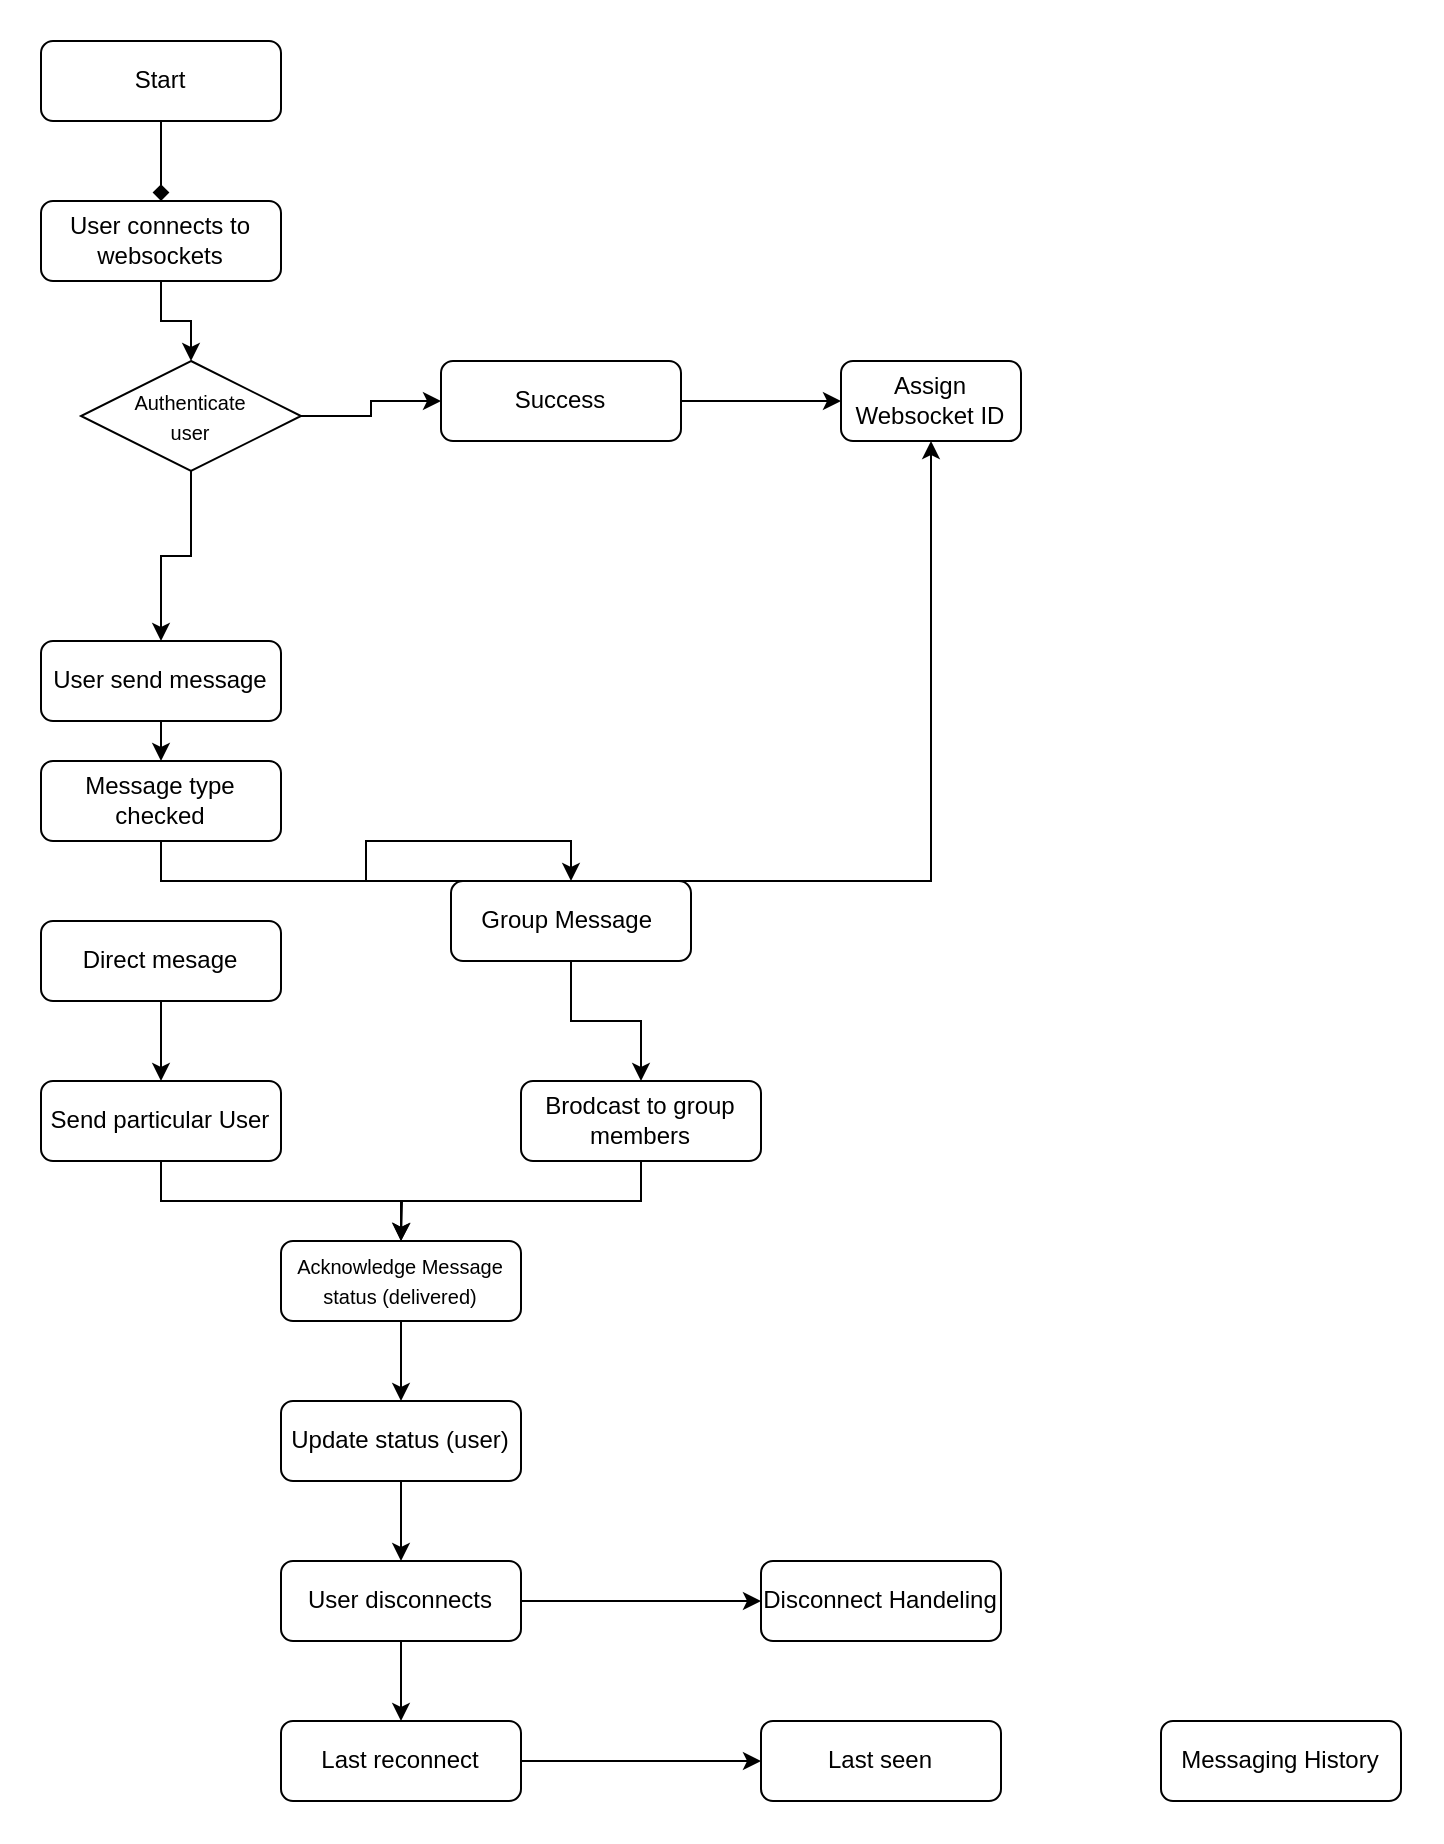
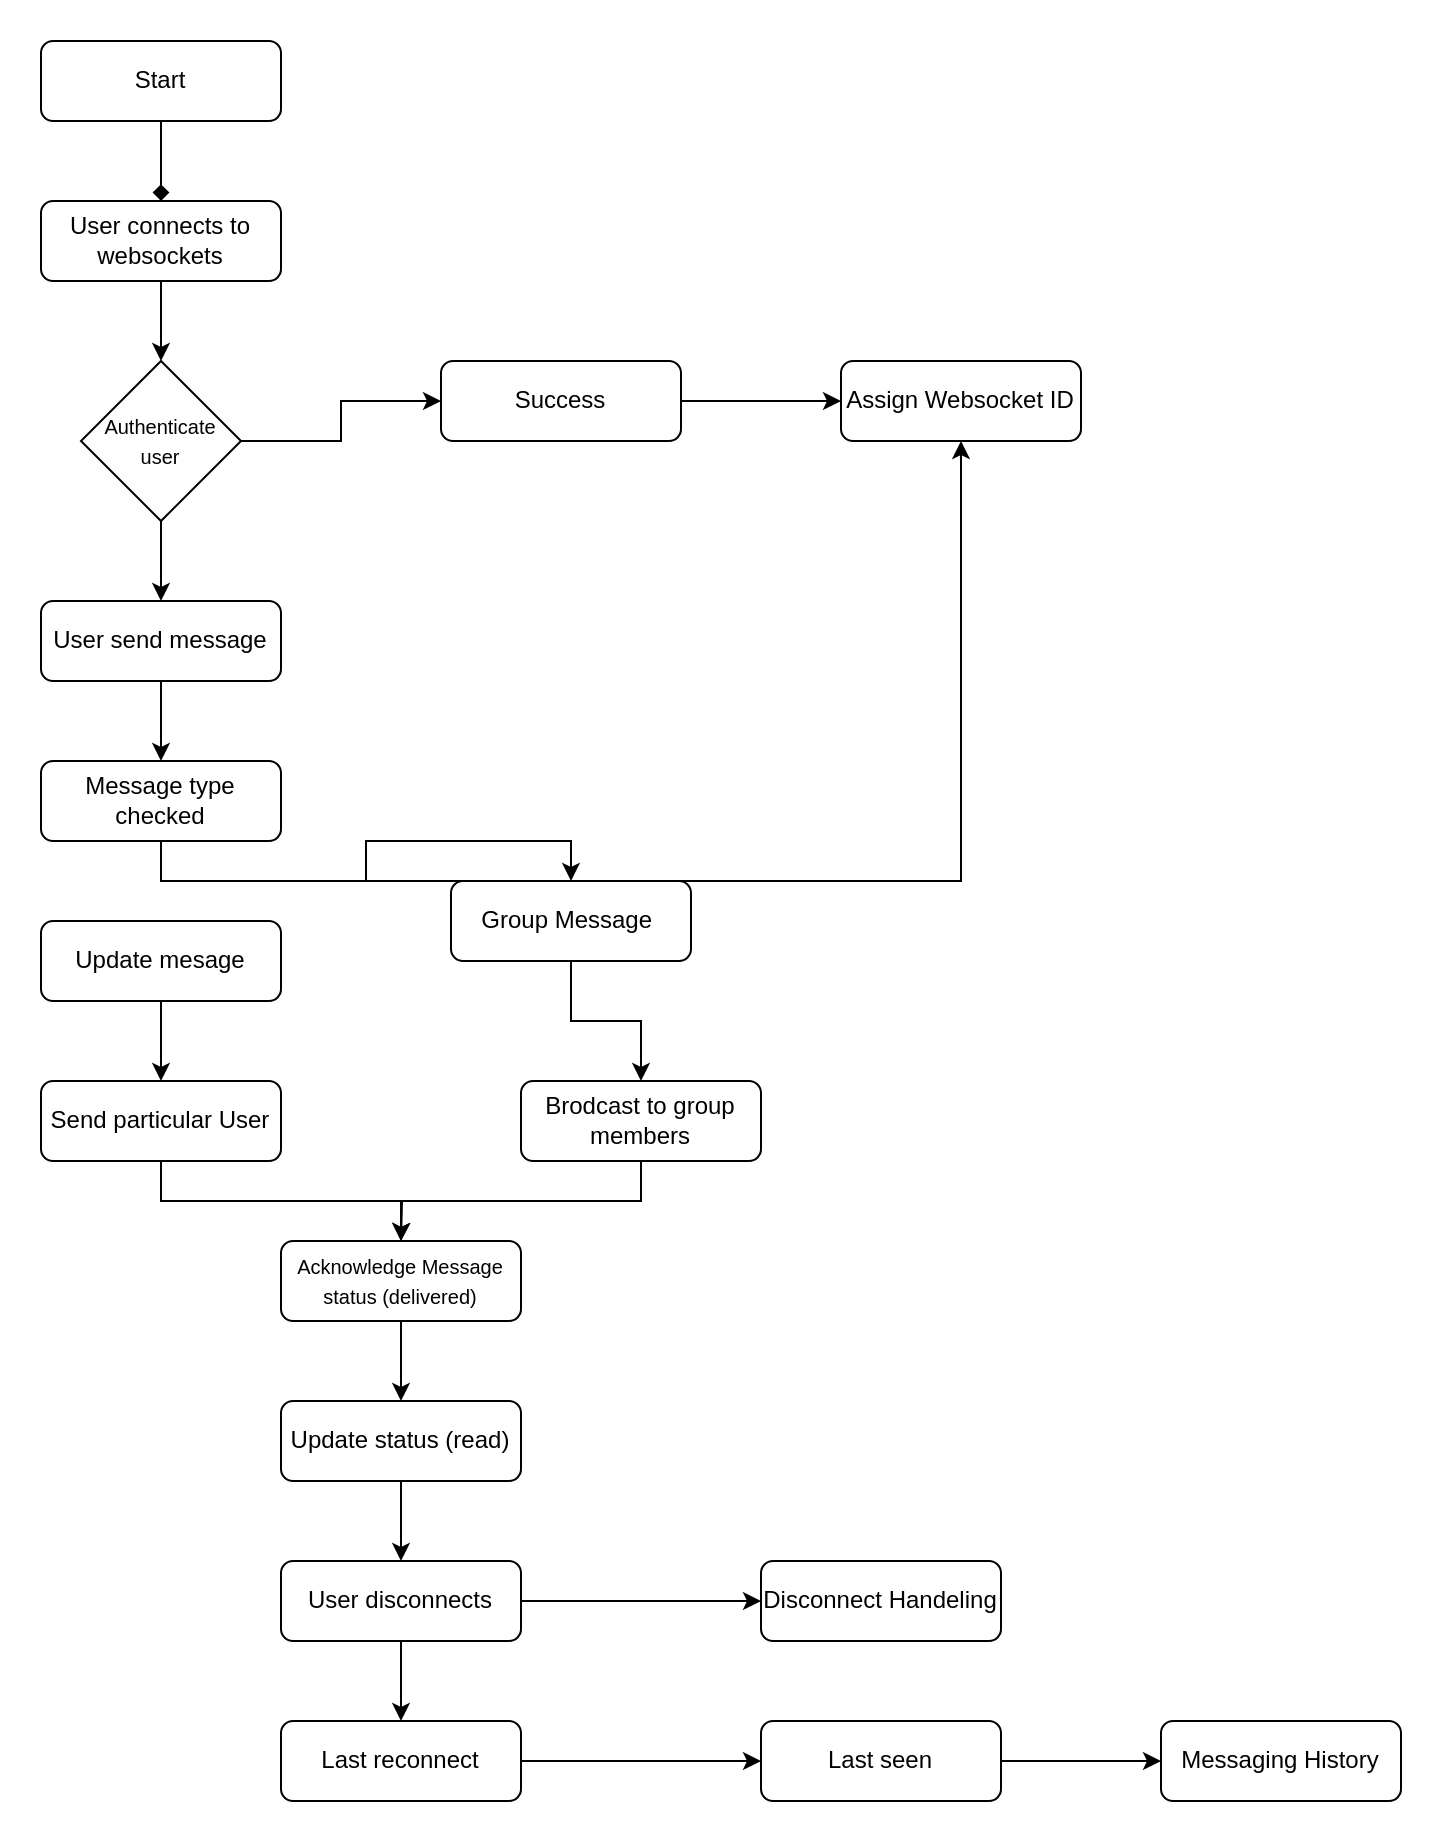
(931, 401) -> (961, 401)
(191, 416) -> (161, 441)
(161, 681) -> (161, 641)
(161, 961) -> (161, 961)
(401, 1441) -> (401, 1441)
none -> (1074, 1761)
